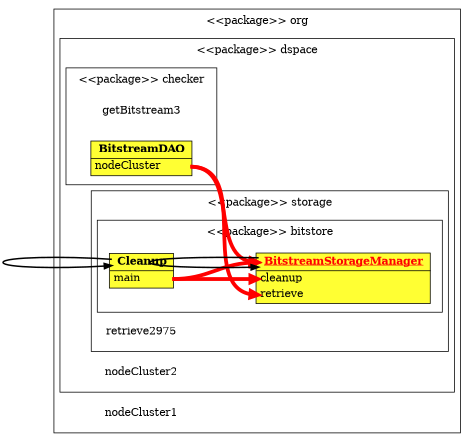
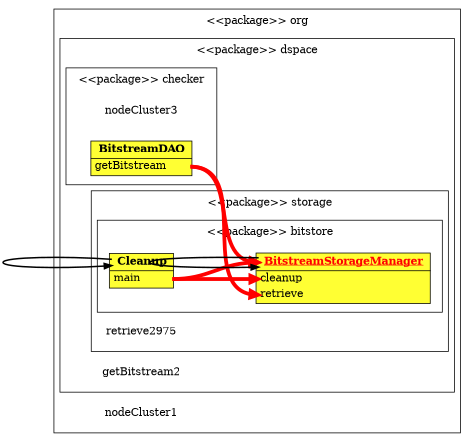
(141, 111) -> (141, 111)
(128, 166) -> (130, 166)
(141, 373) -> (141, 373)
